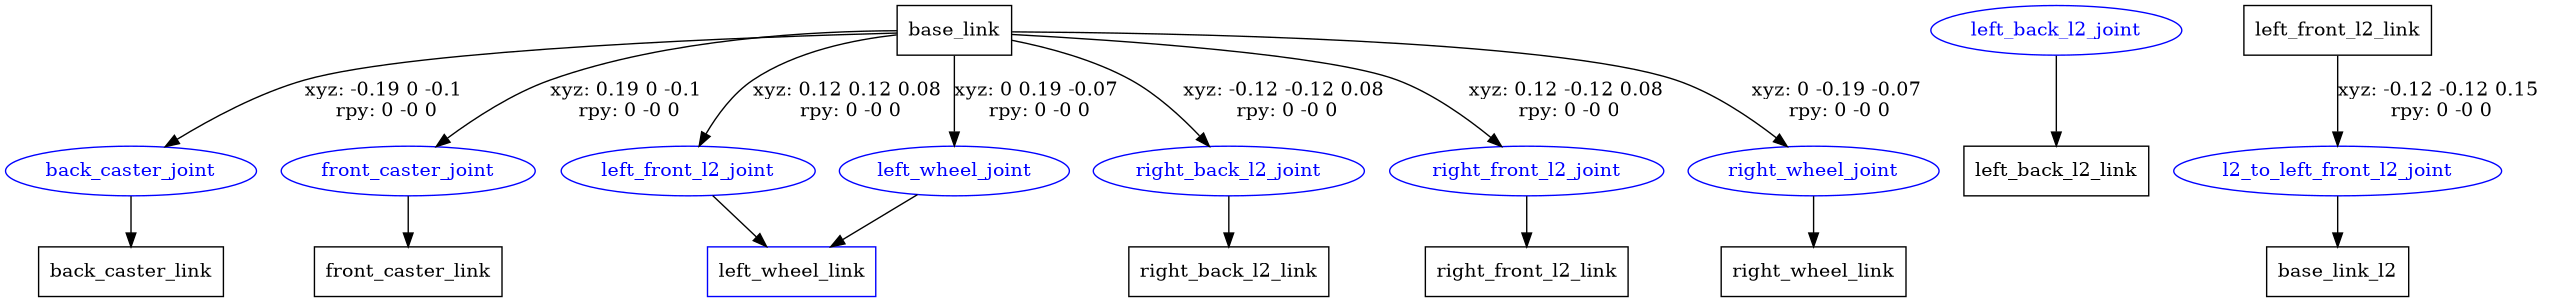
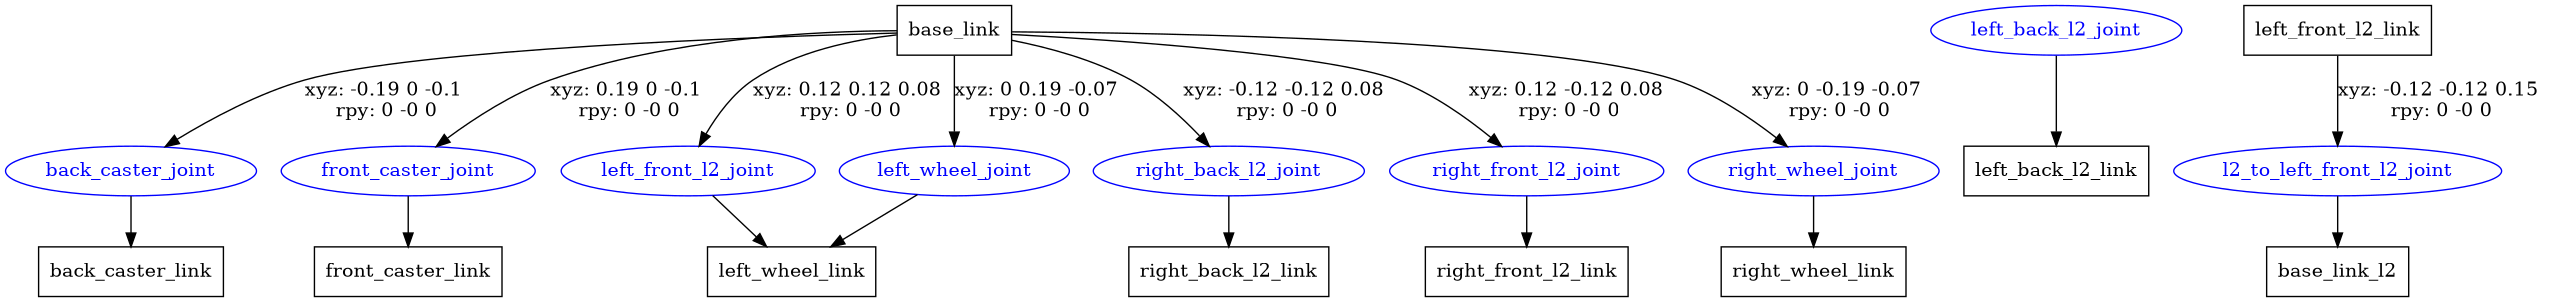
(792, 272) -> (792, 272)
